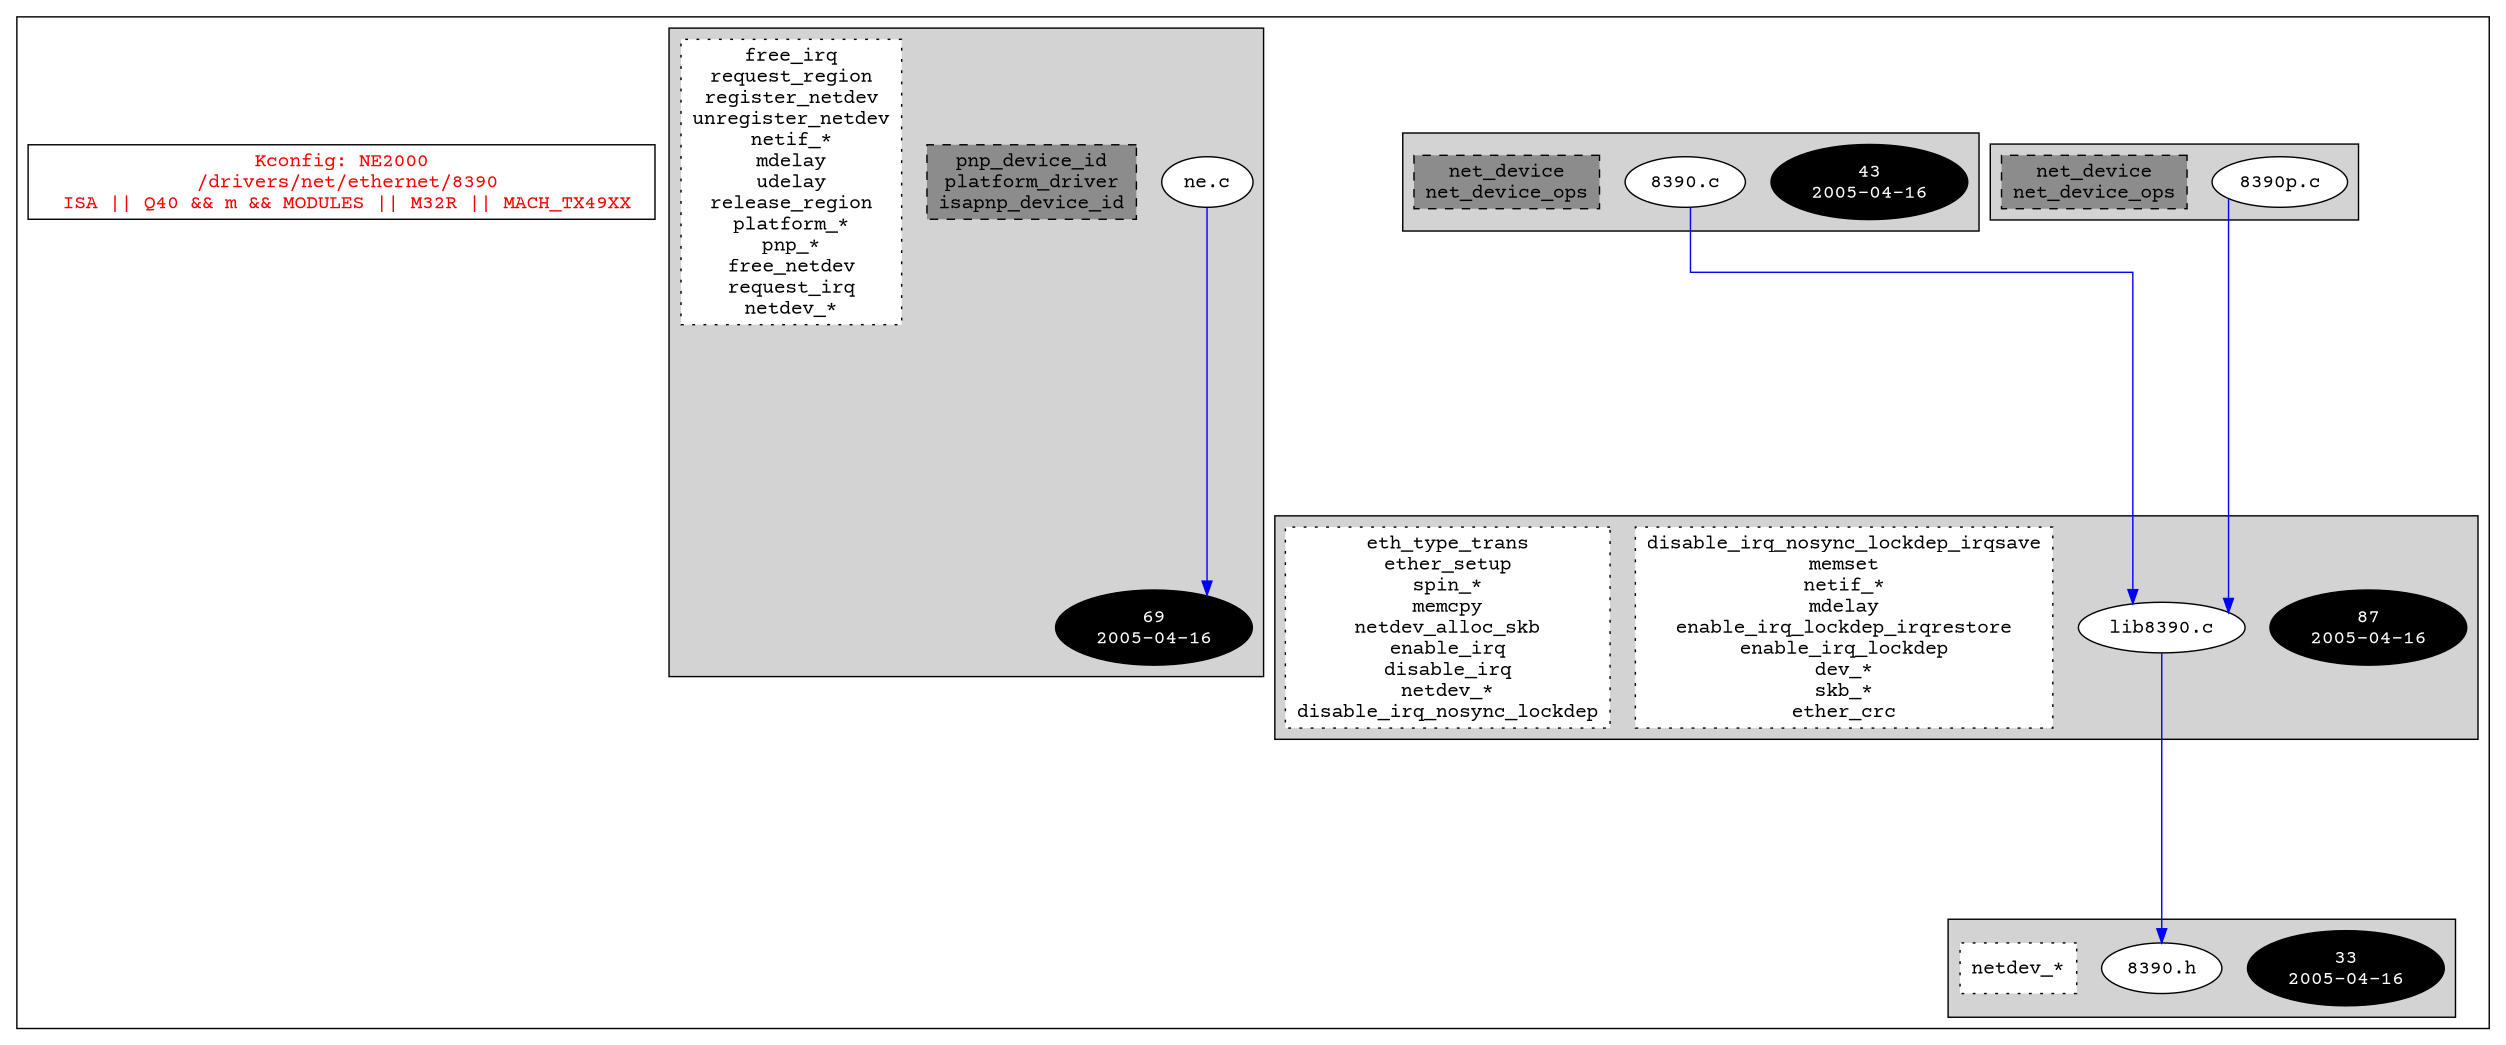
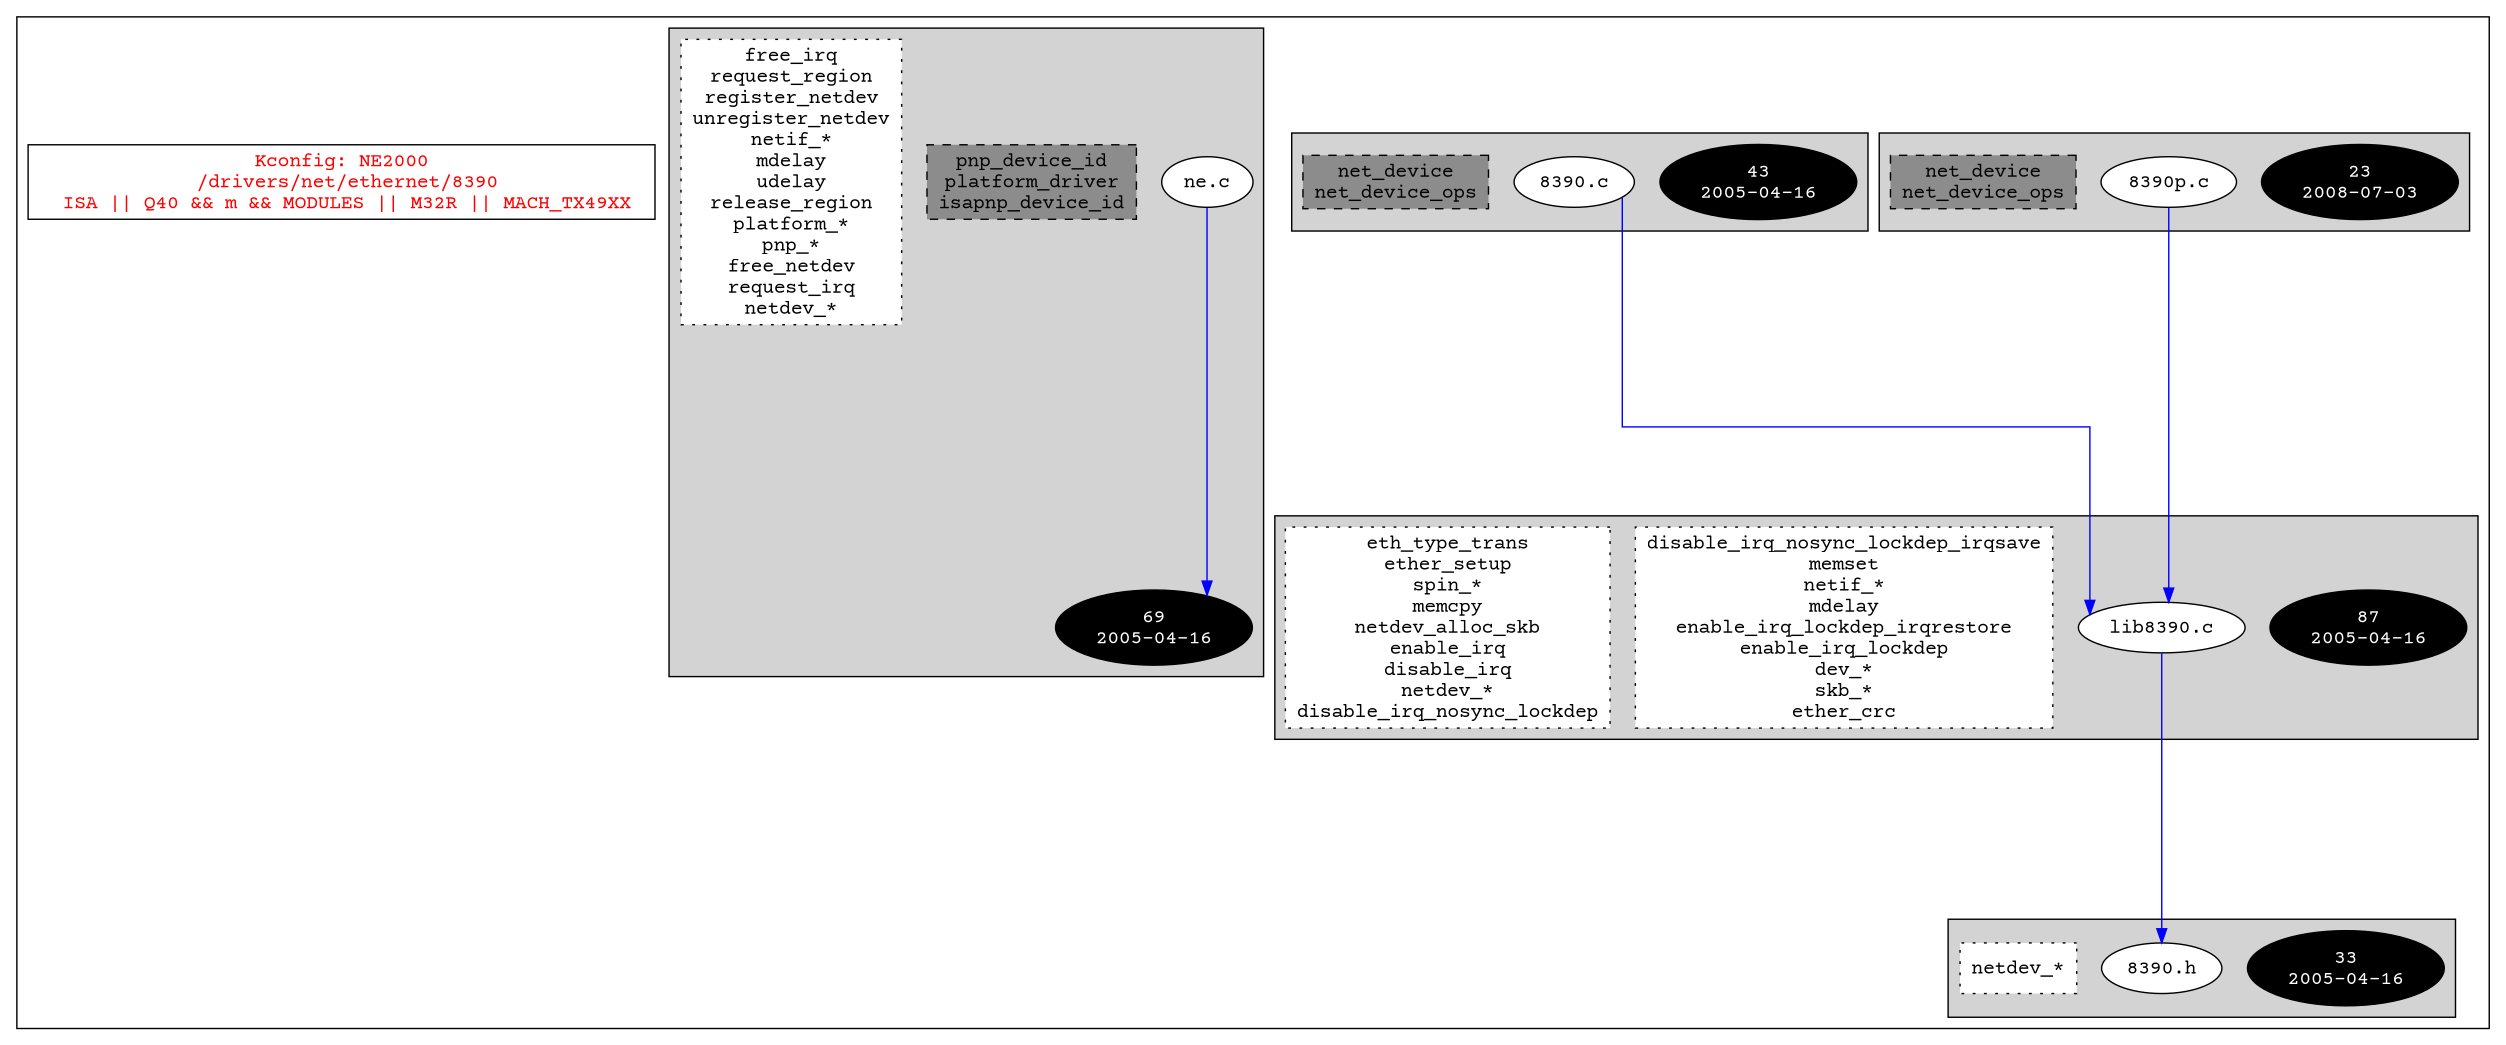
none -> (2360, 182)
